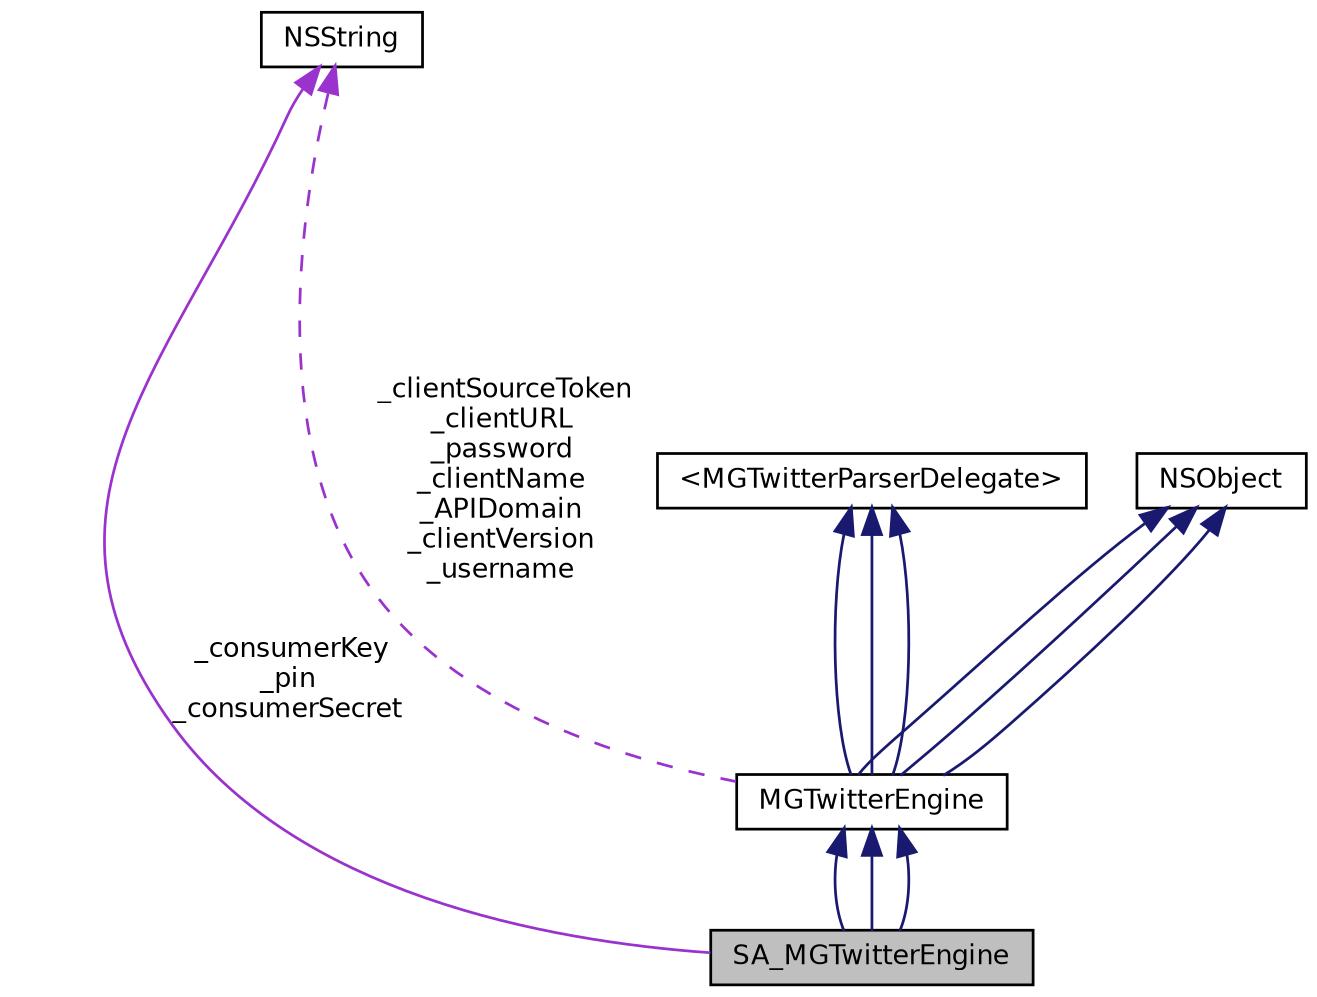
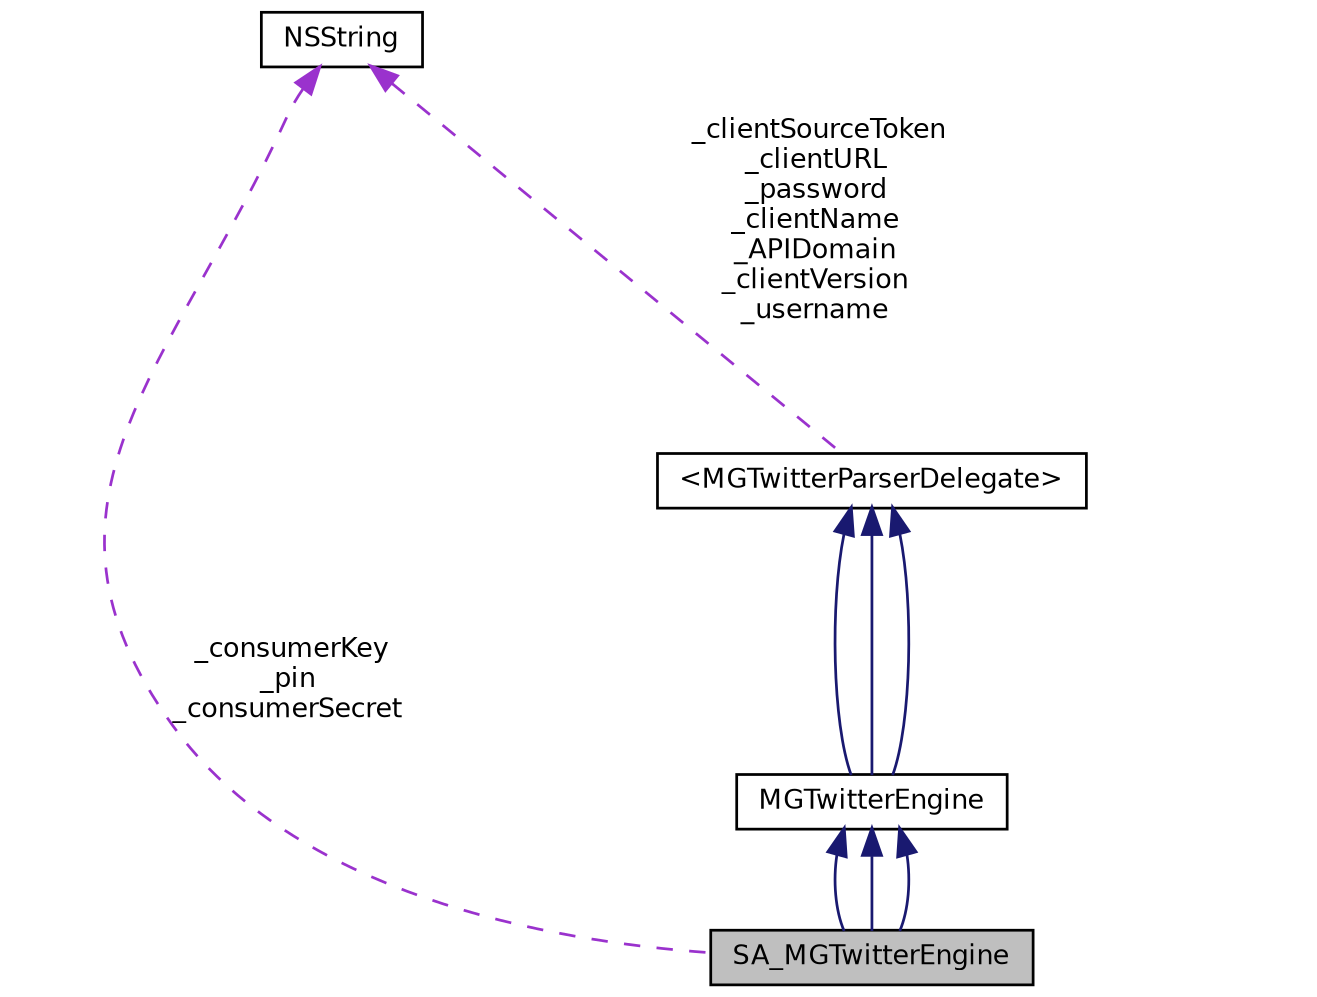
(1222, 481) -> none
(349, 550) -> (618, 269)
(149, 684) -> (149, 684)
